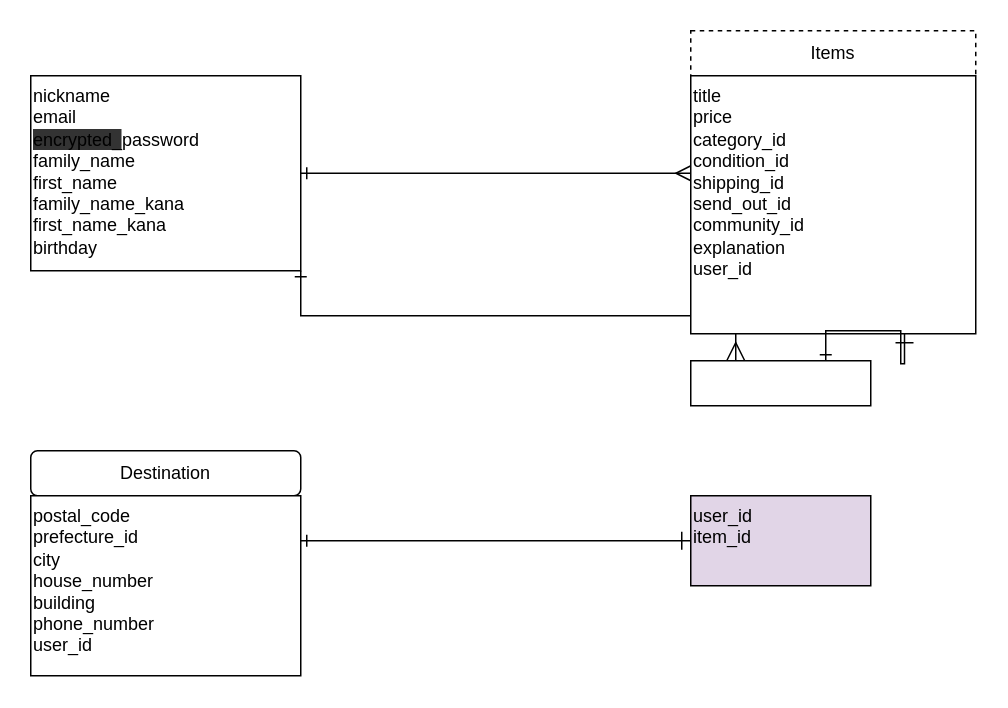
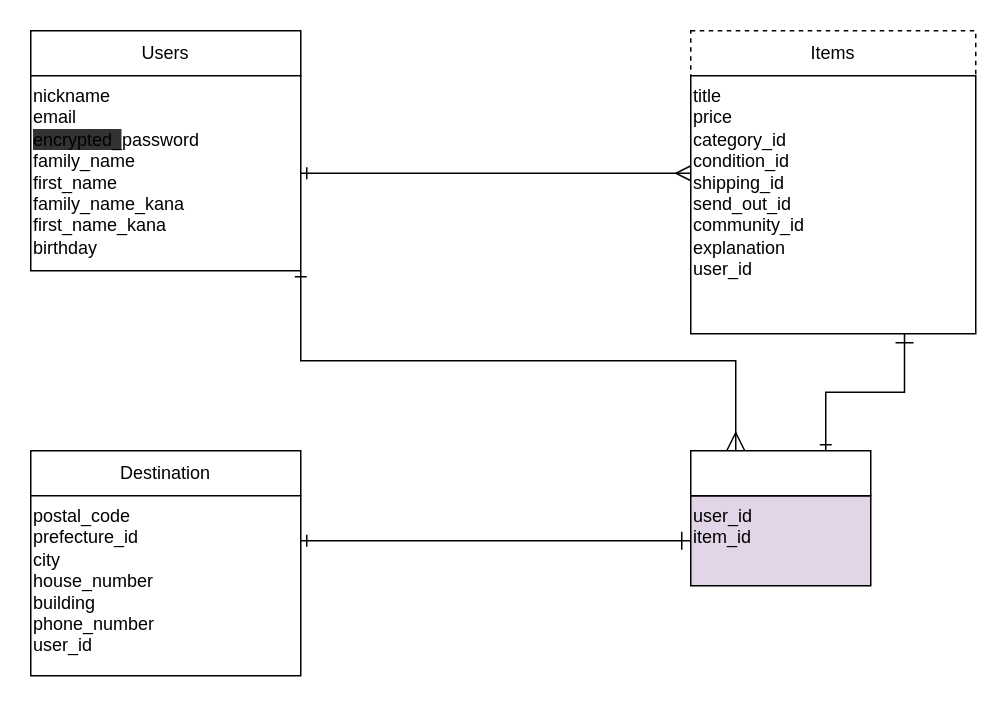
none -> (166, 53)
(781, 383) -> (781, 473)
(166, 473) -> (166, 473)
